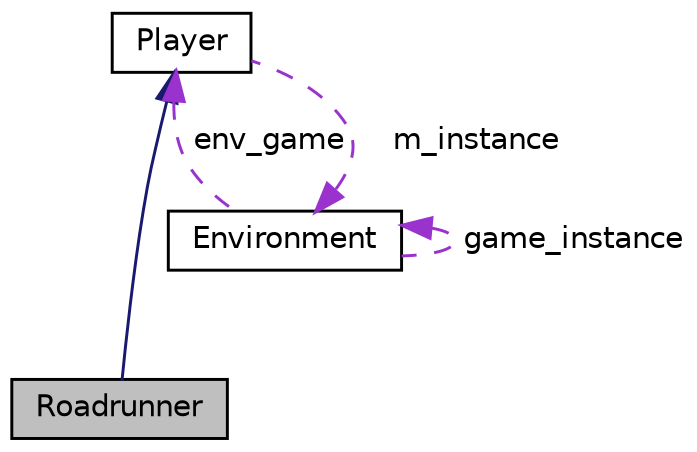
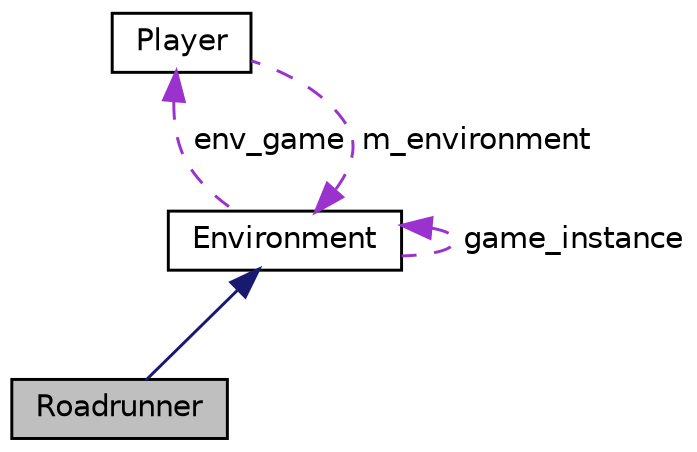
(472, 142) -> (472, 142)
(139, 240) -> (191, 335)
